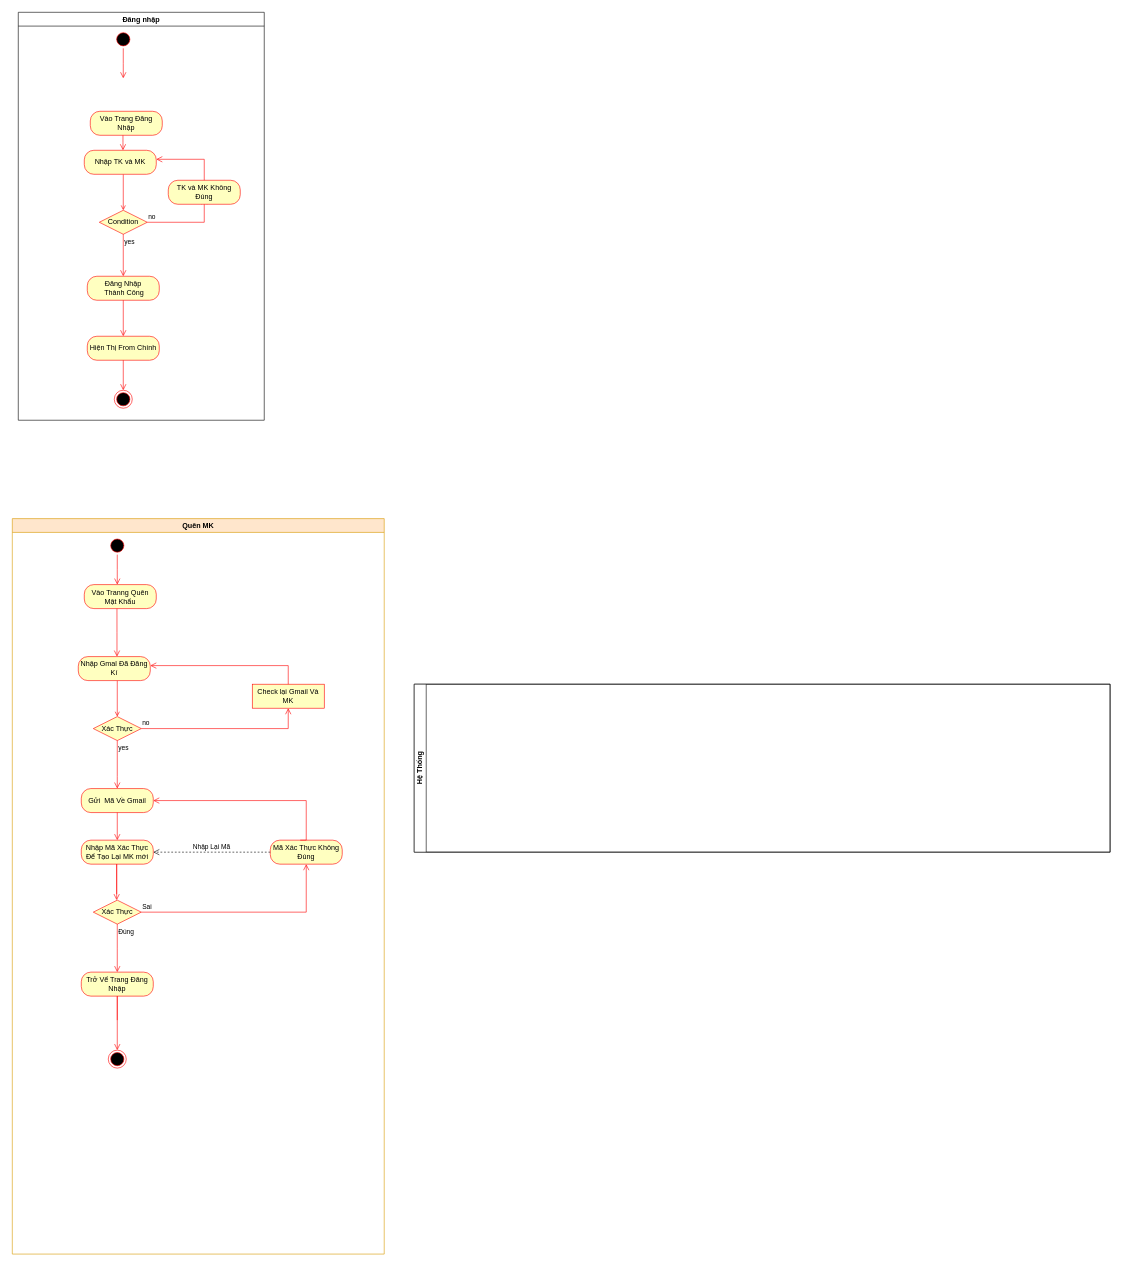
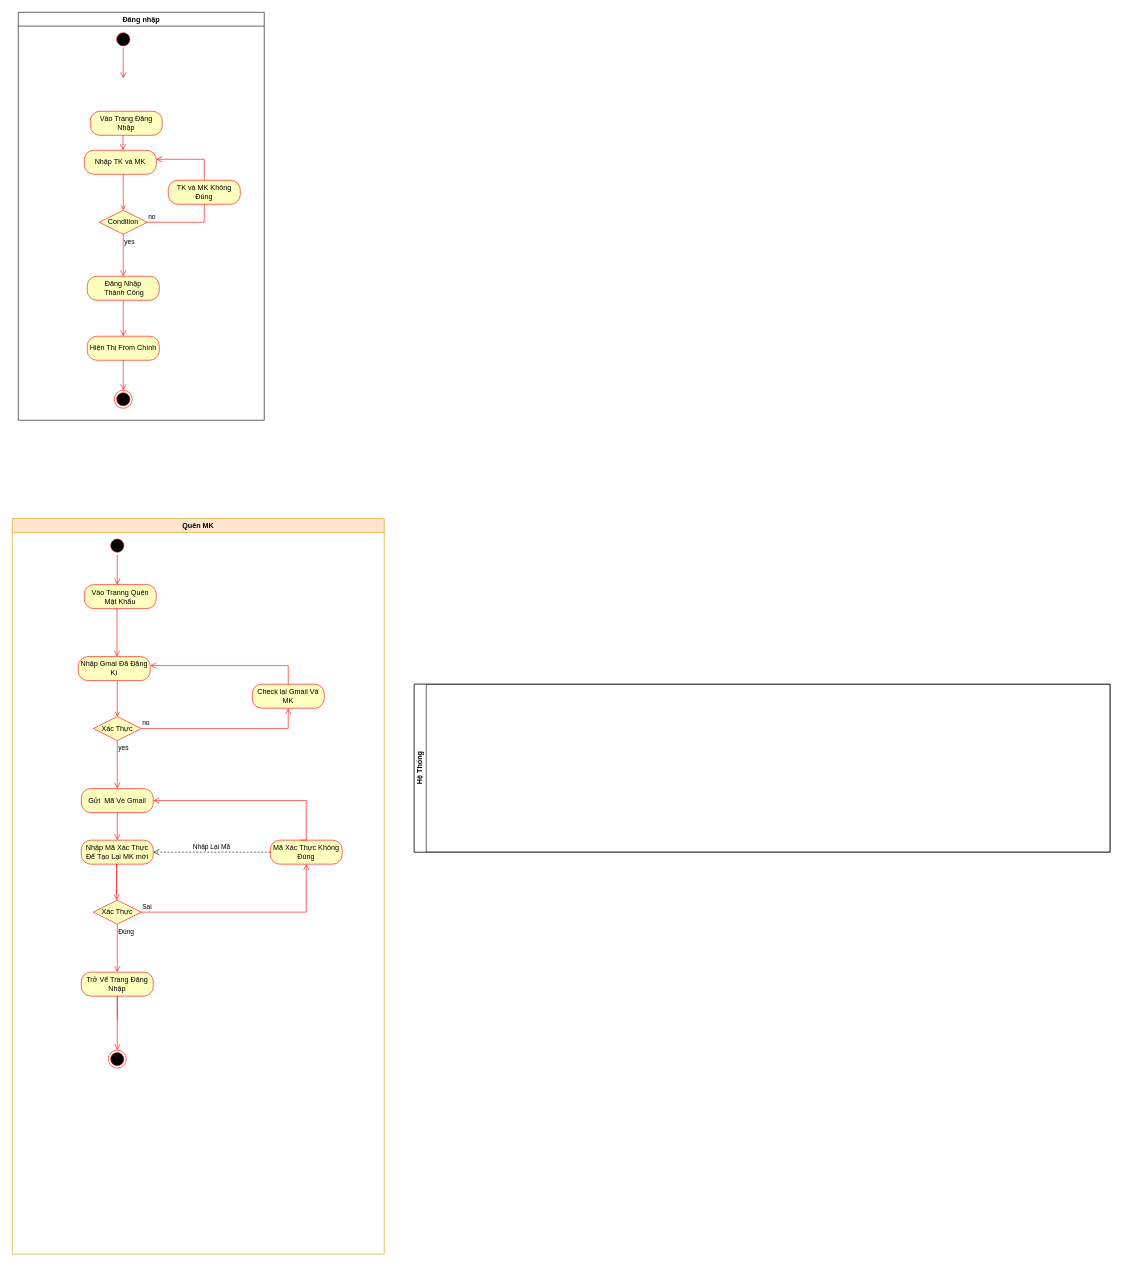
(288, 696) -> (288, 696)
